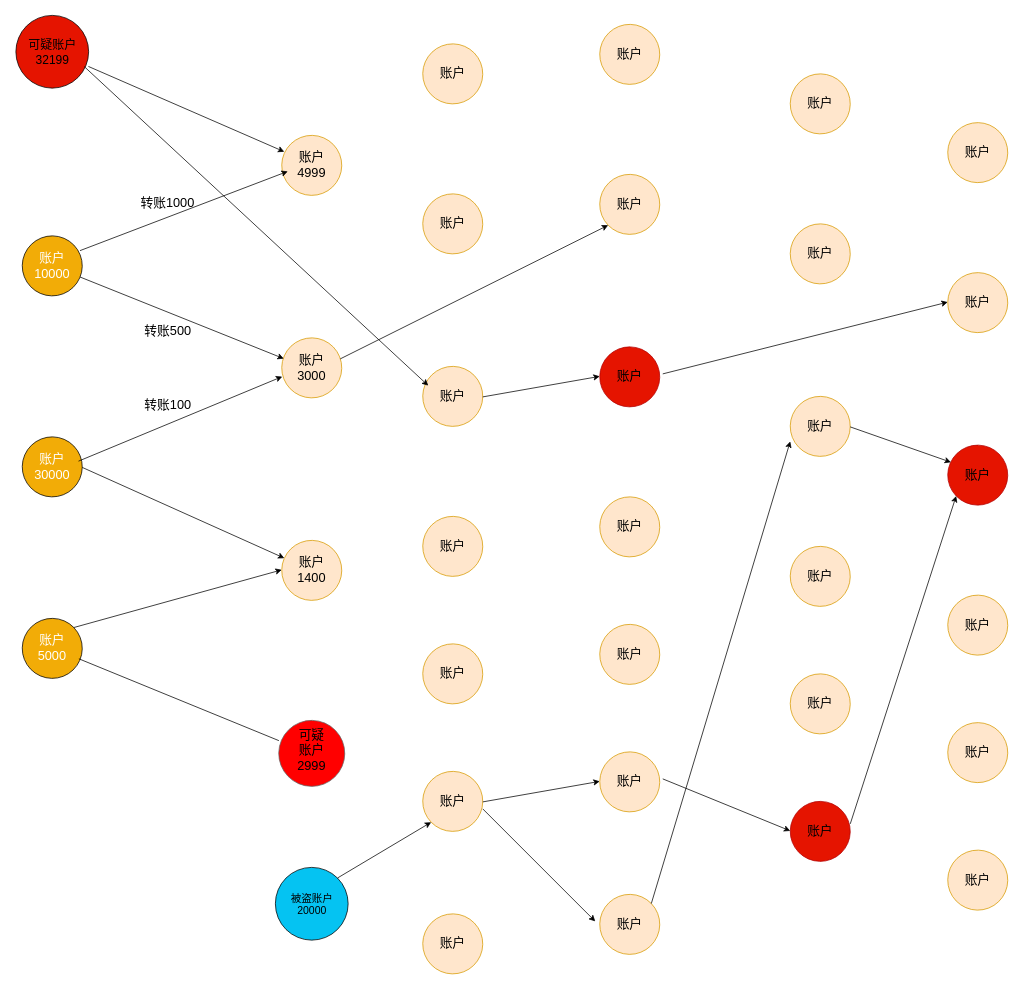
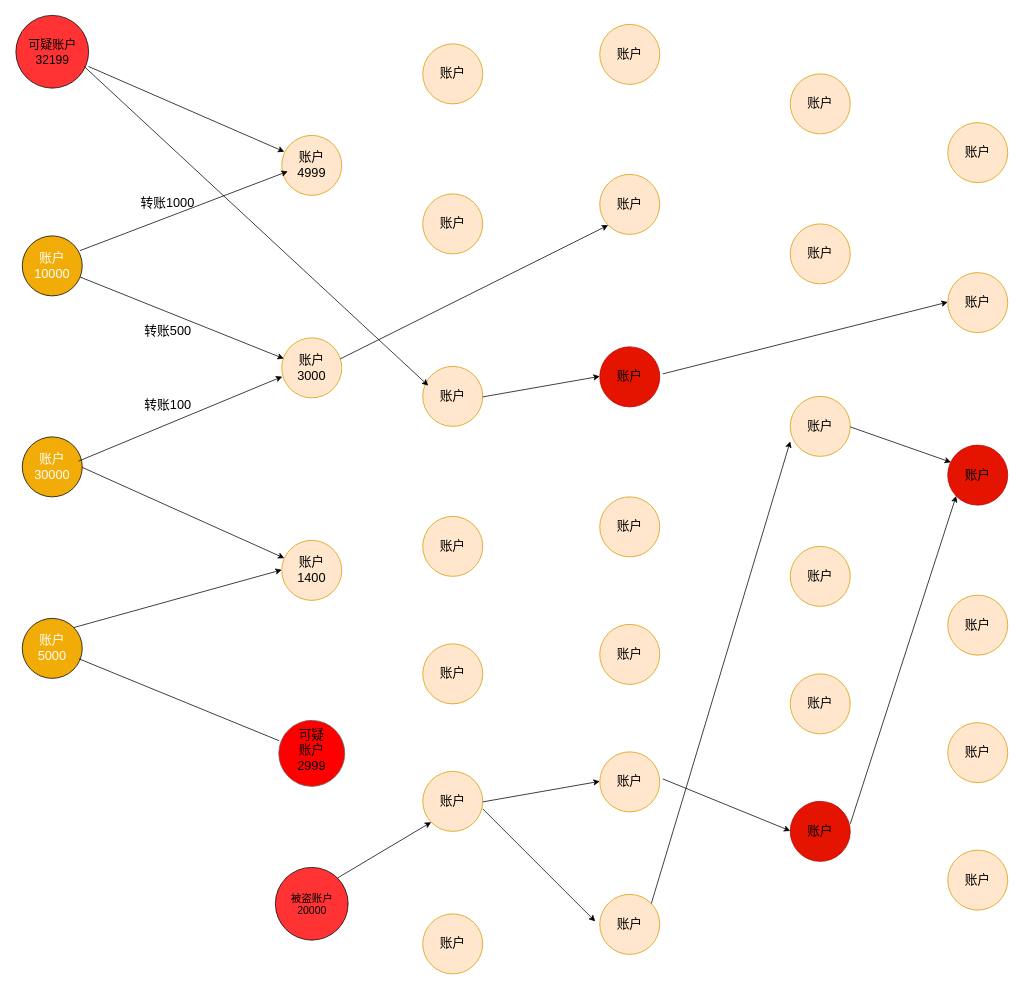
(52, 52) -> (52, 52)
(312, 904) -> (312, 904)
